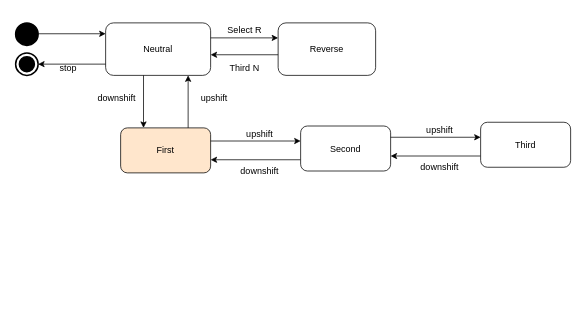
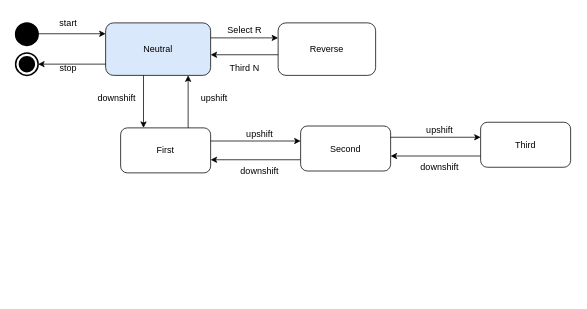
none -> (68, 23)
(158, 49) -> (158, 49)
(165, 150) -> (165, 150)
